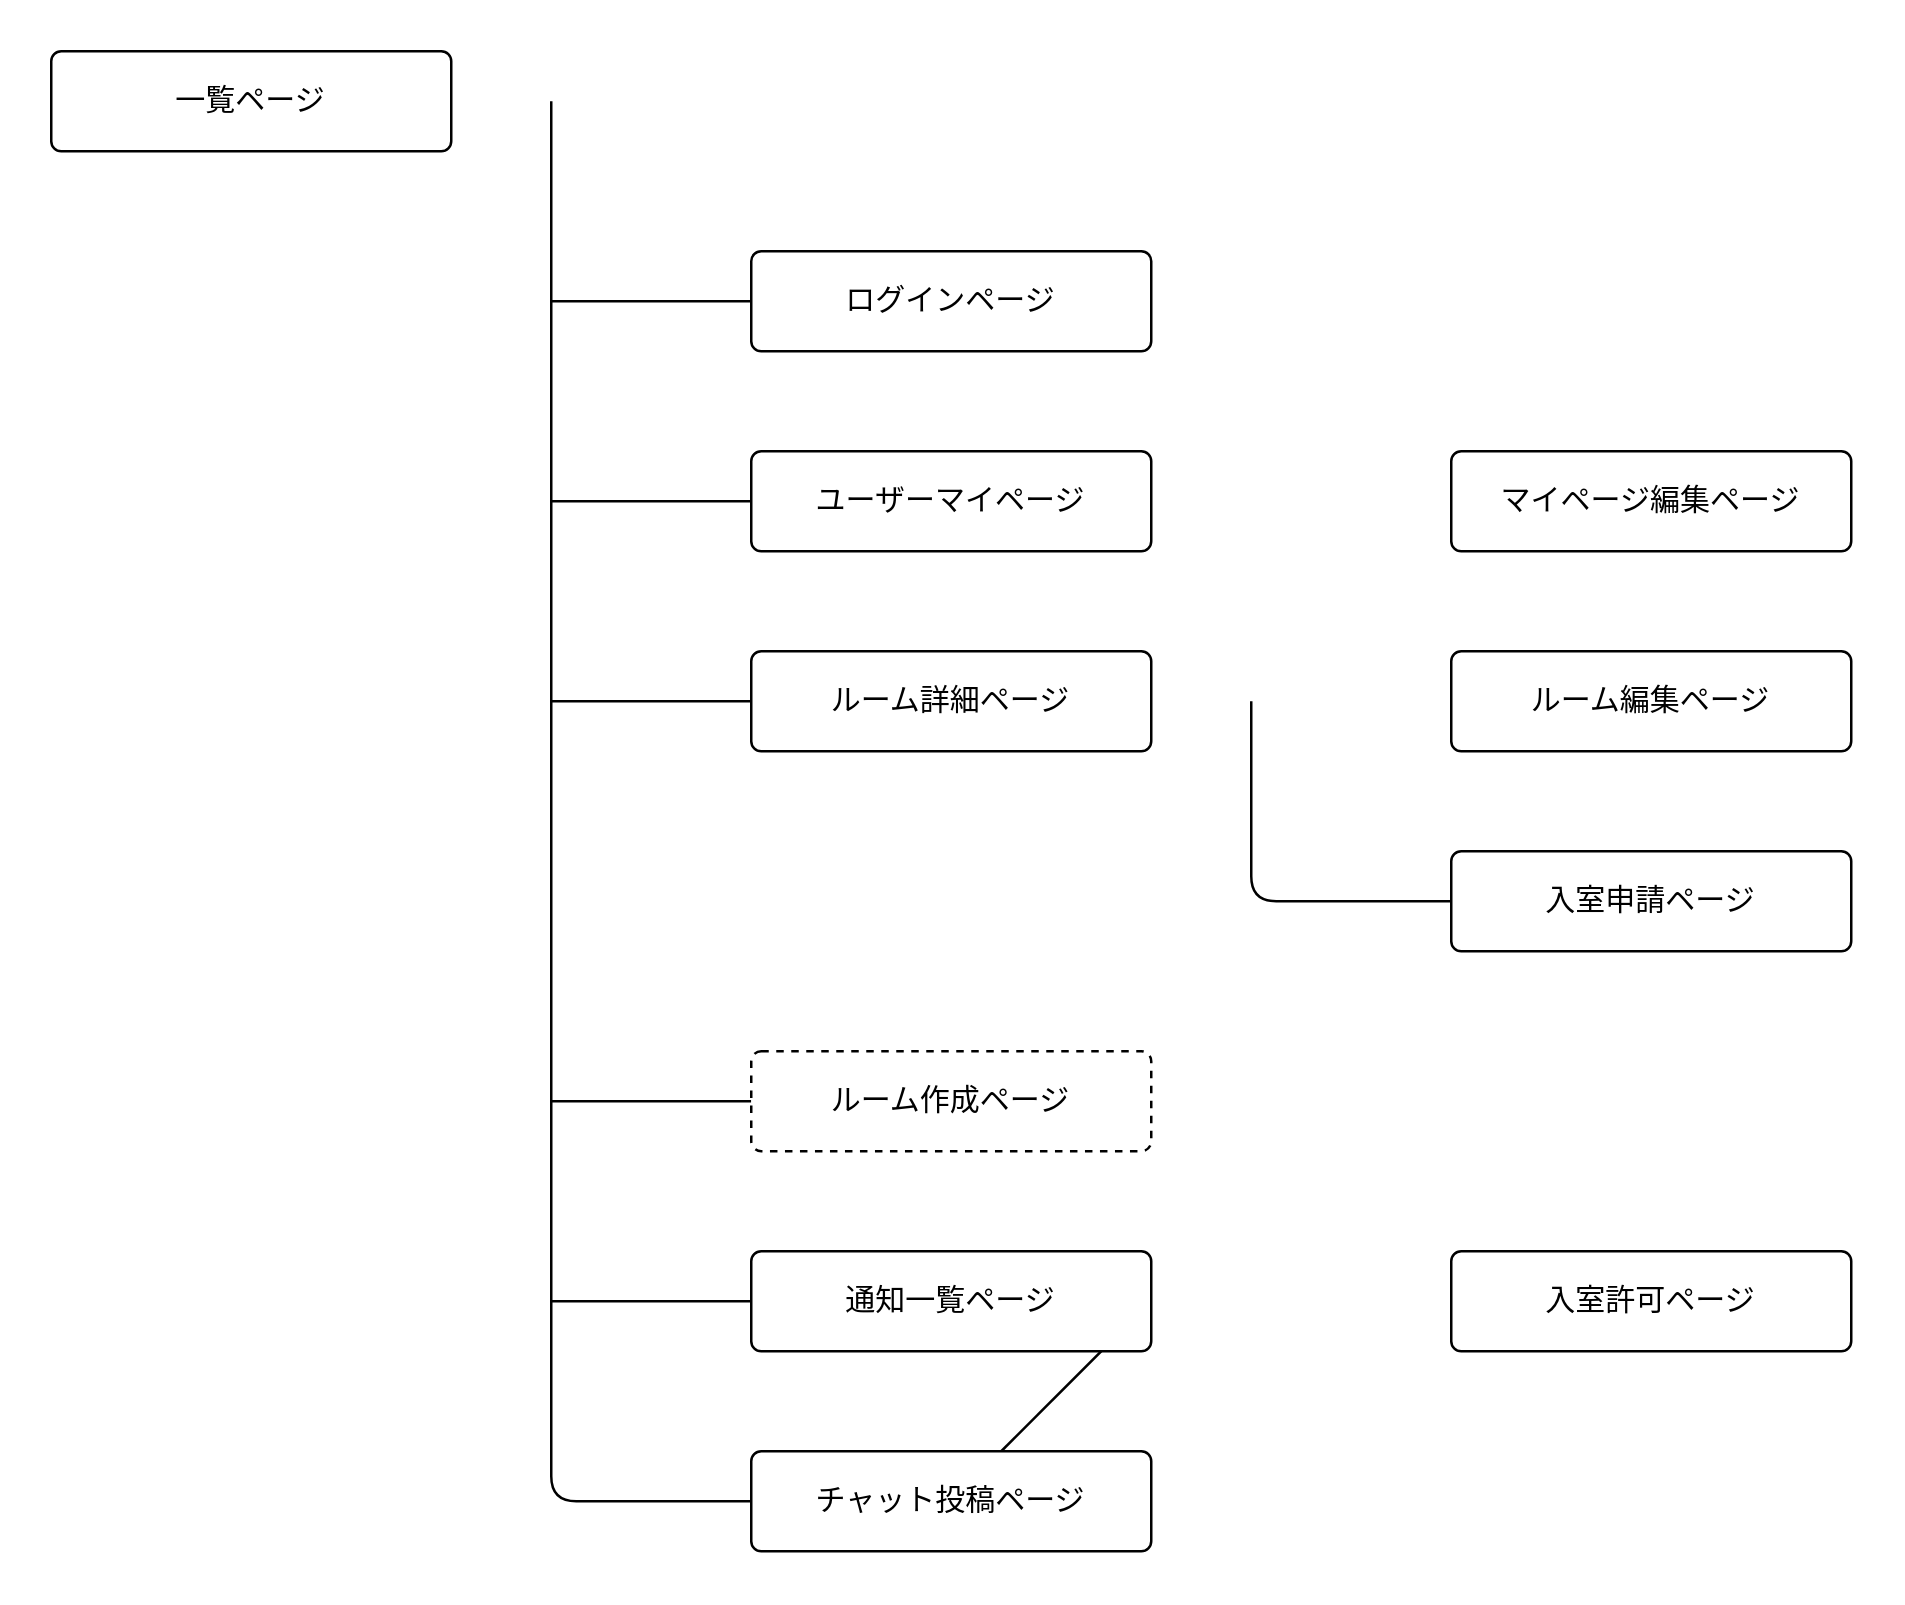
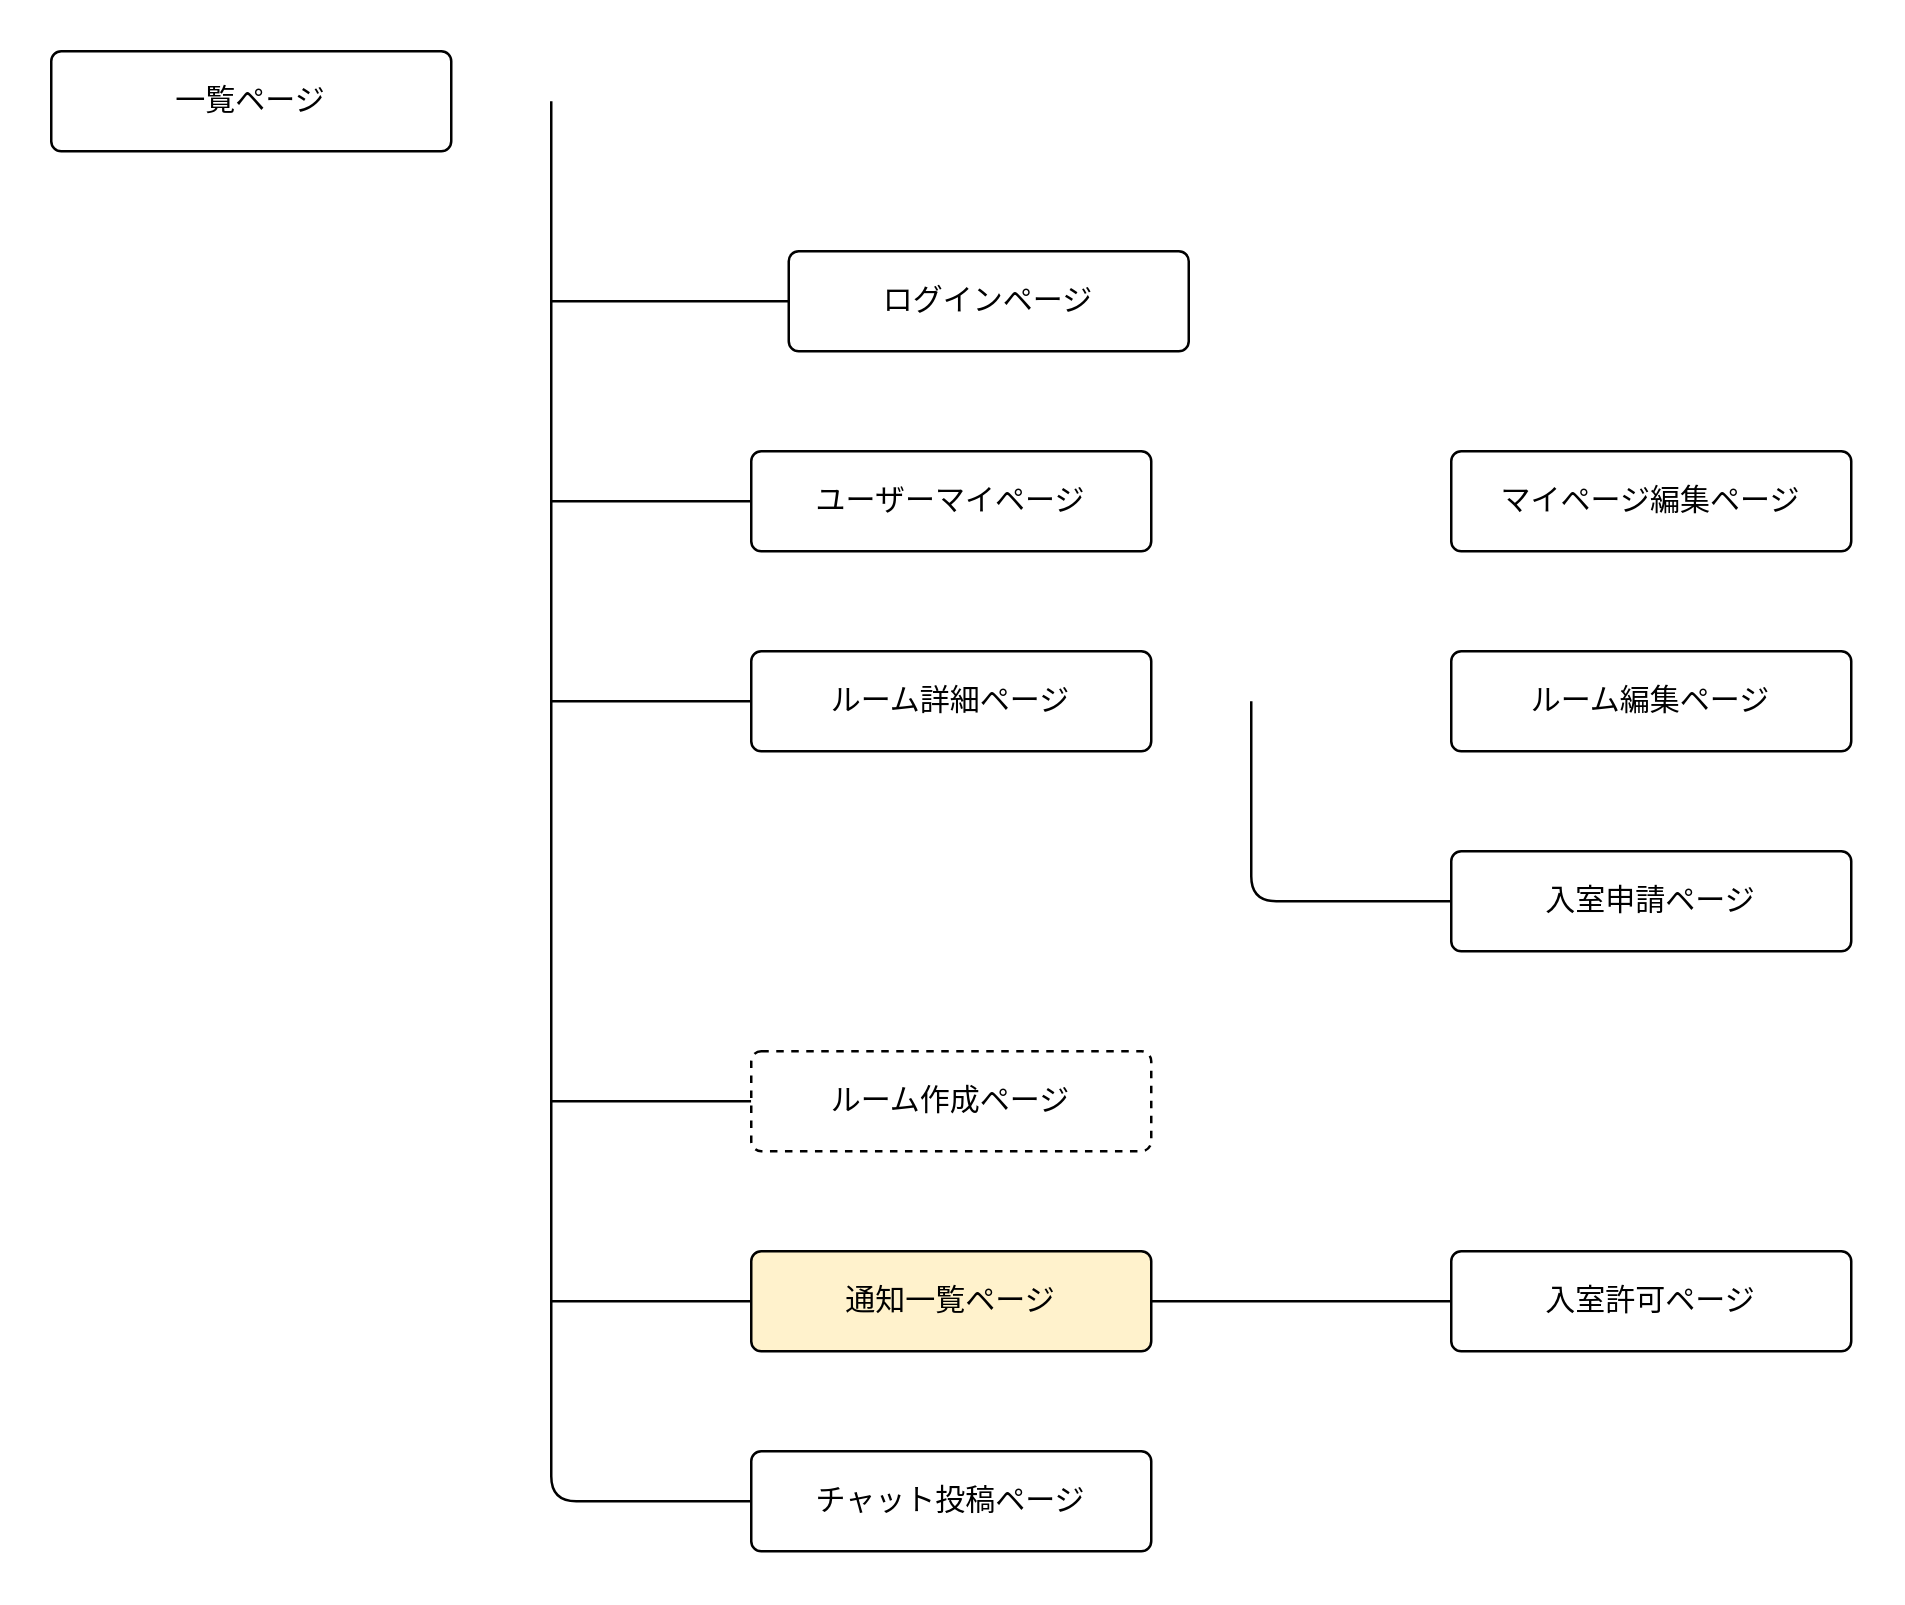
(951, 301) -> (989, 301)
(951, 1301) -> (951, 1301)
(1051, 1401) -> (1301, 1301)
